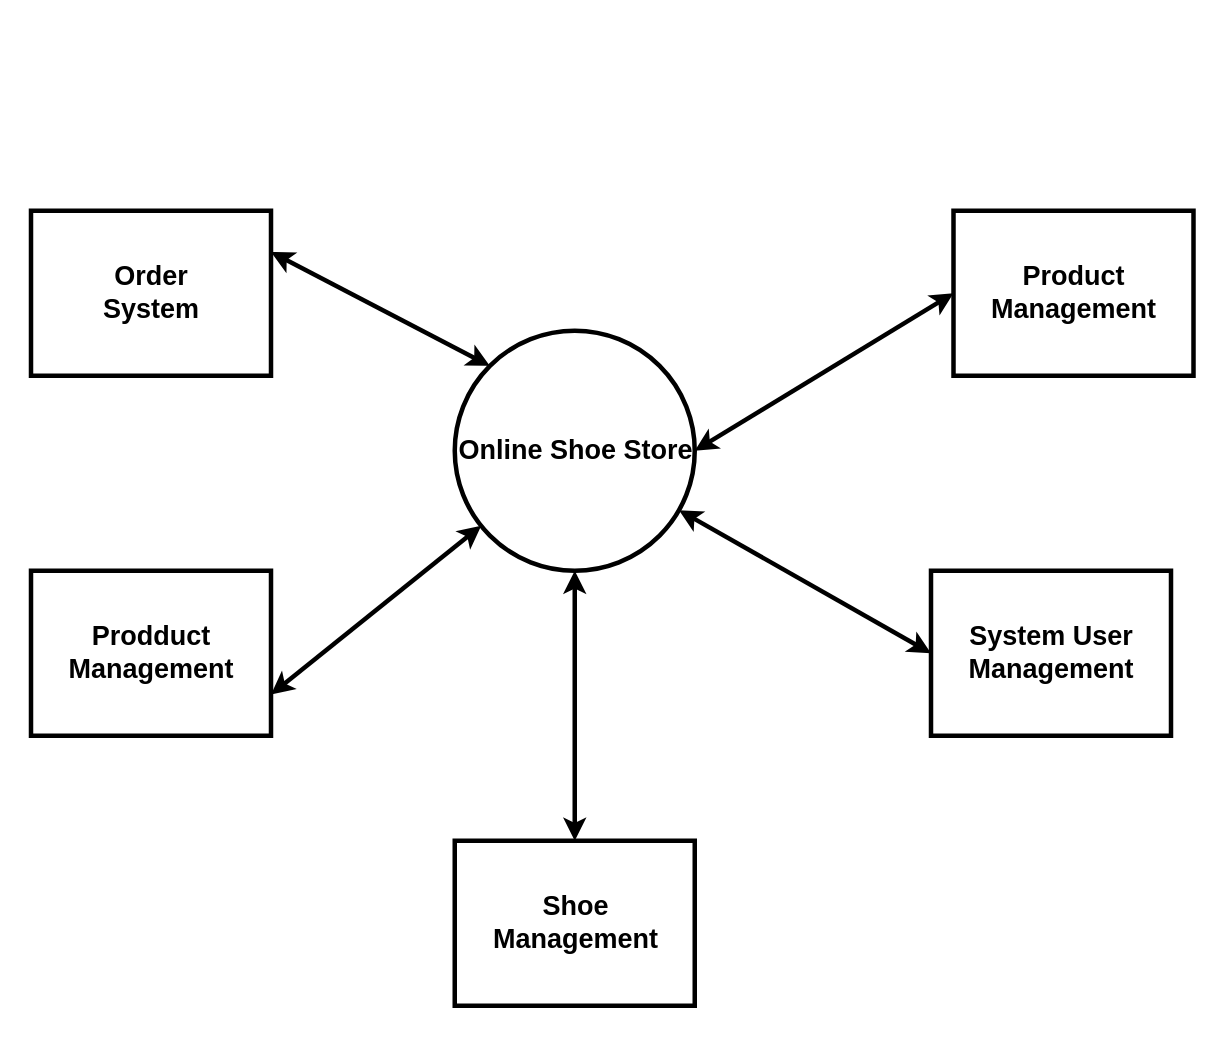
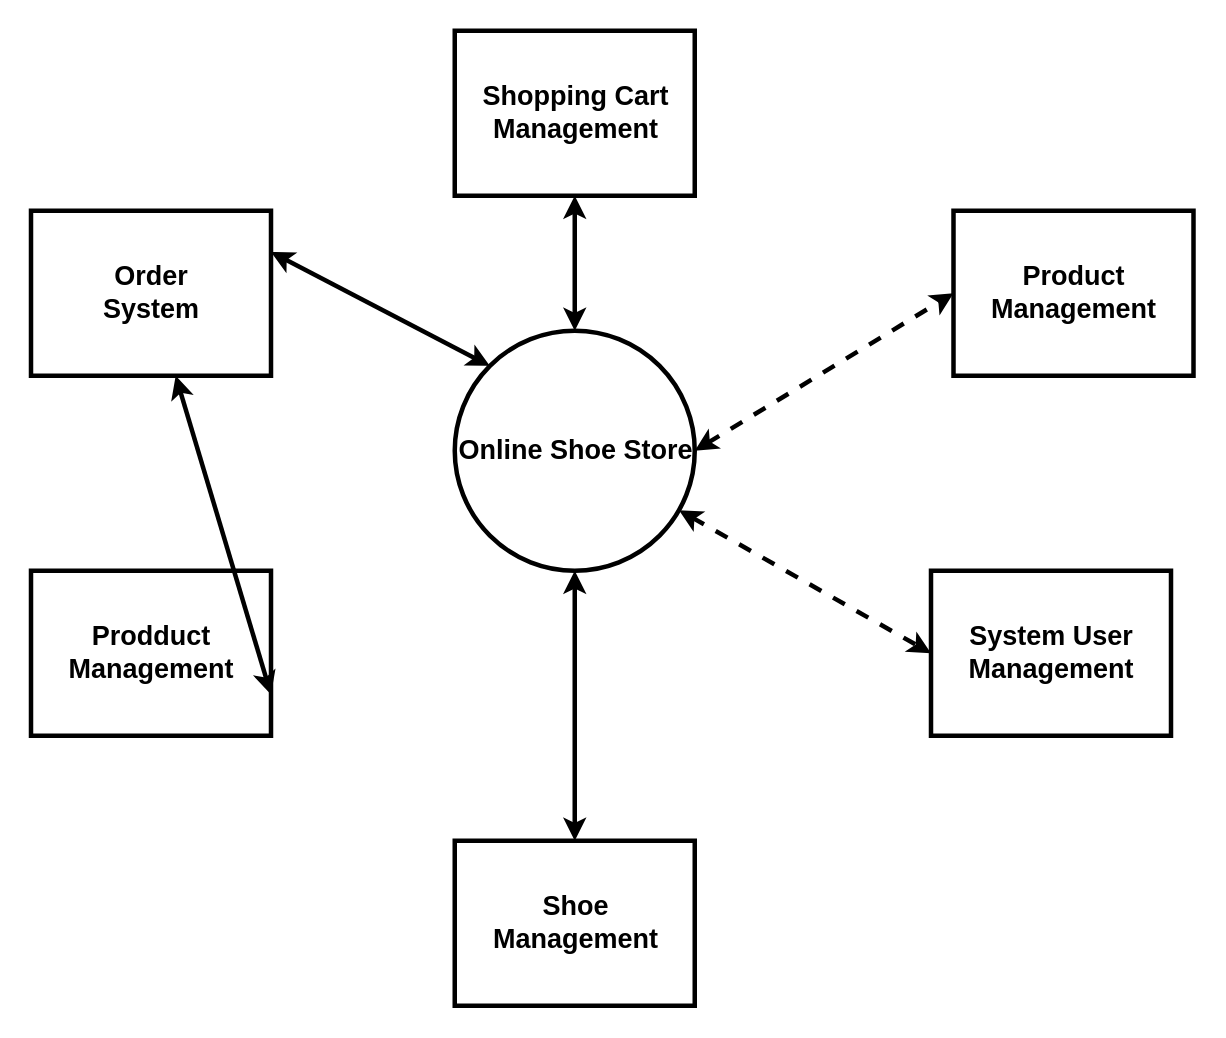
none -> (575, 113)
none -> (575, 263)
(839, 363) -> (839, 363)
(709, 527) -> (709, 527)
(375, 610) -> (223, 535)
